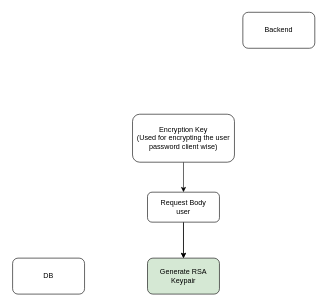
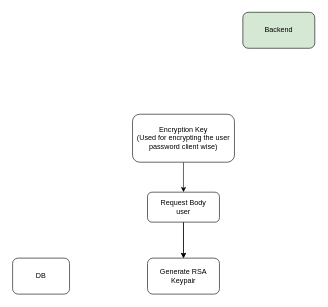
(279, 30) -> (279, 30)
(48, 276) -> (41, 276)
(183, 276) -> (183, 276)
